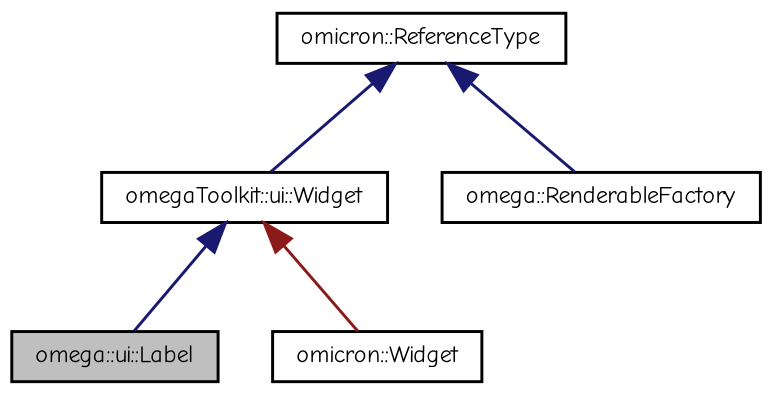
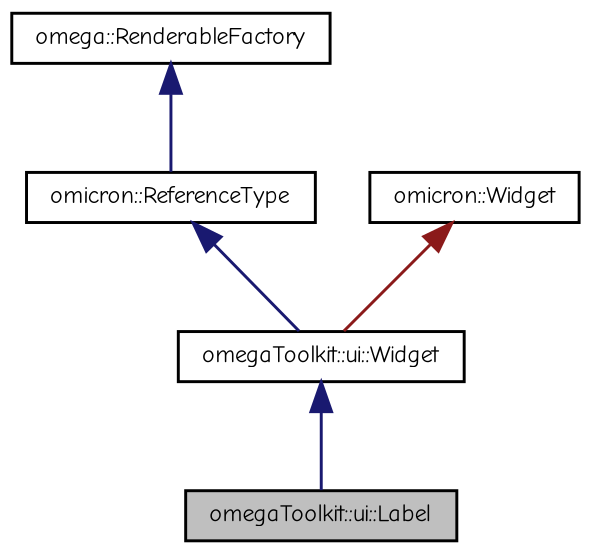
(523, 128) -> (171, 133)
(321, 288) -> (387, 288)
(115, 357) -> (321, 516)
